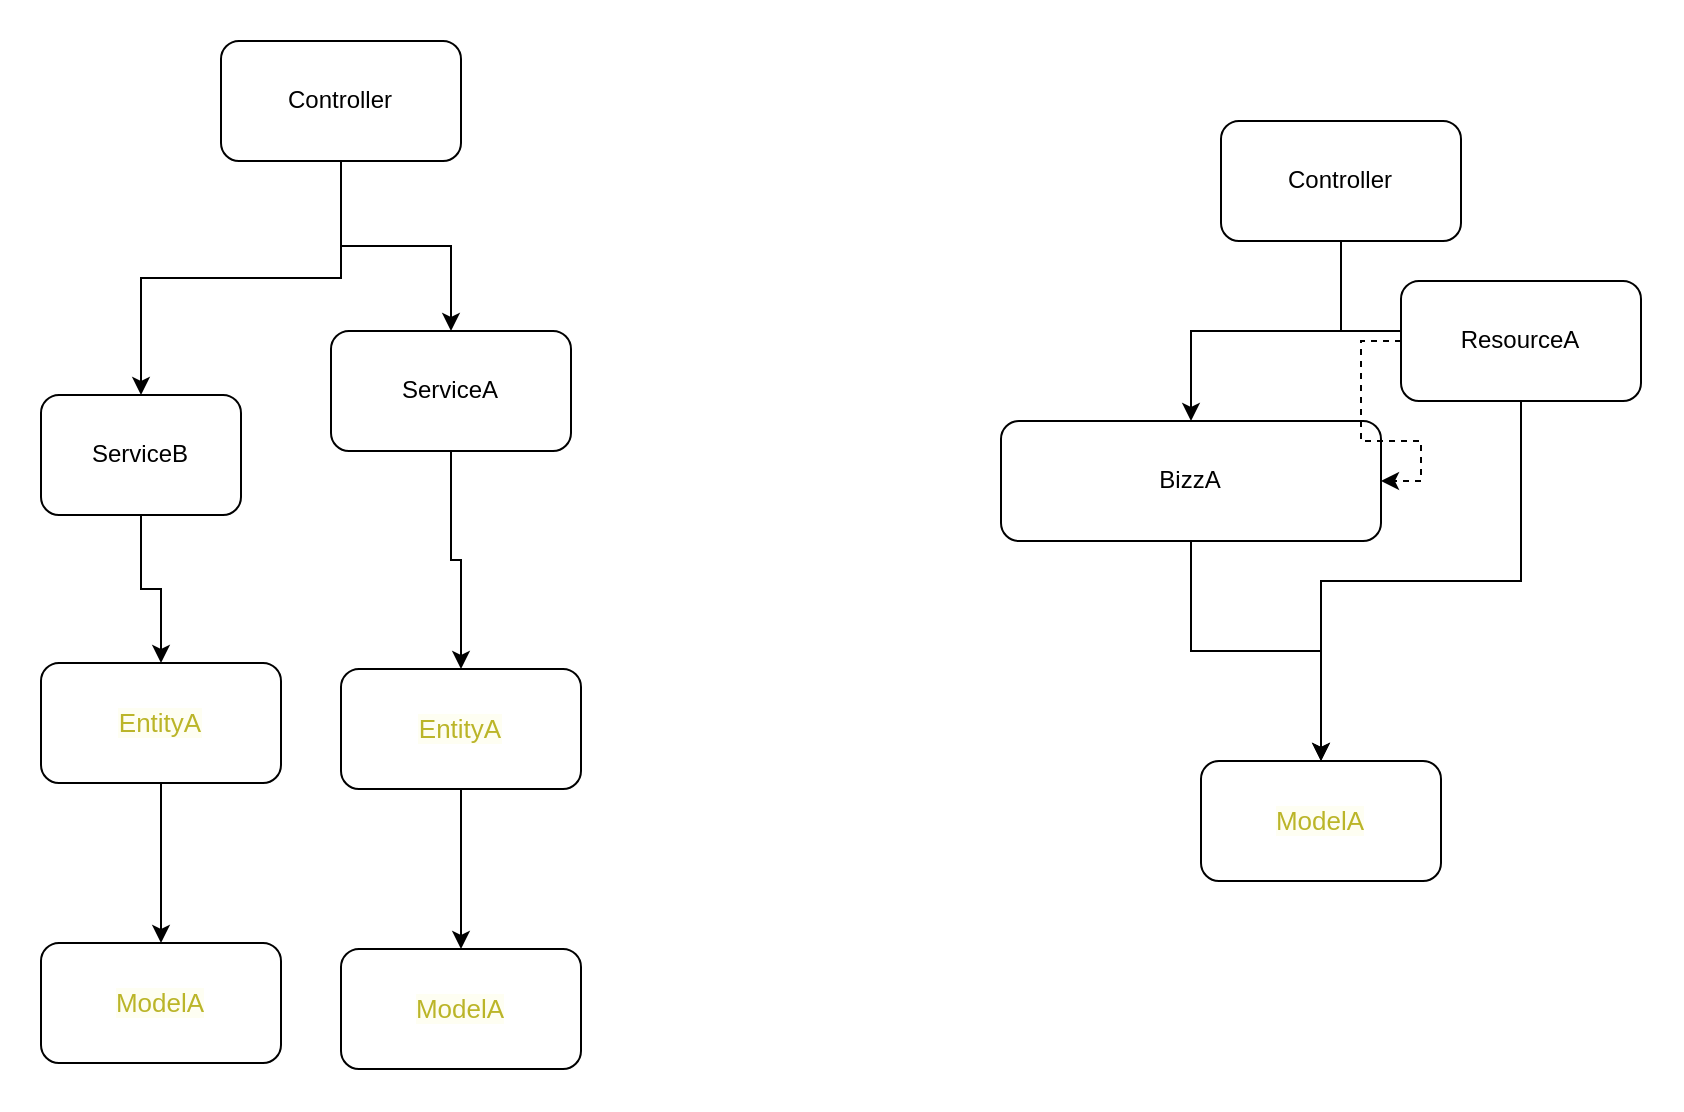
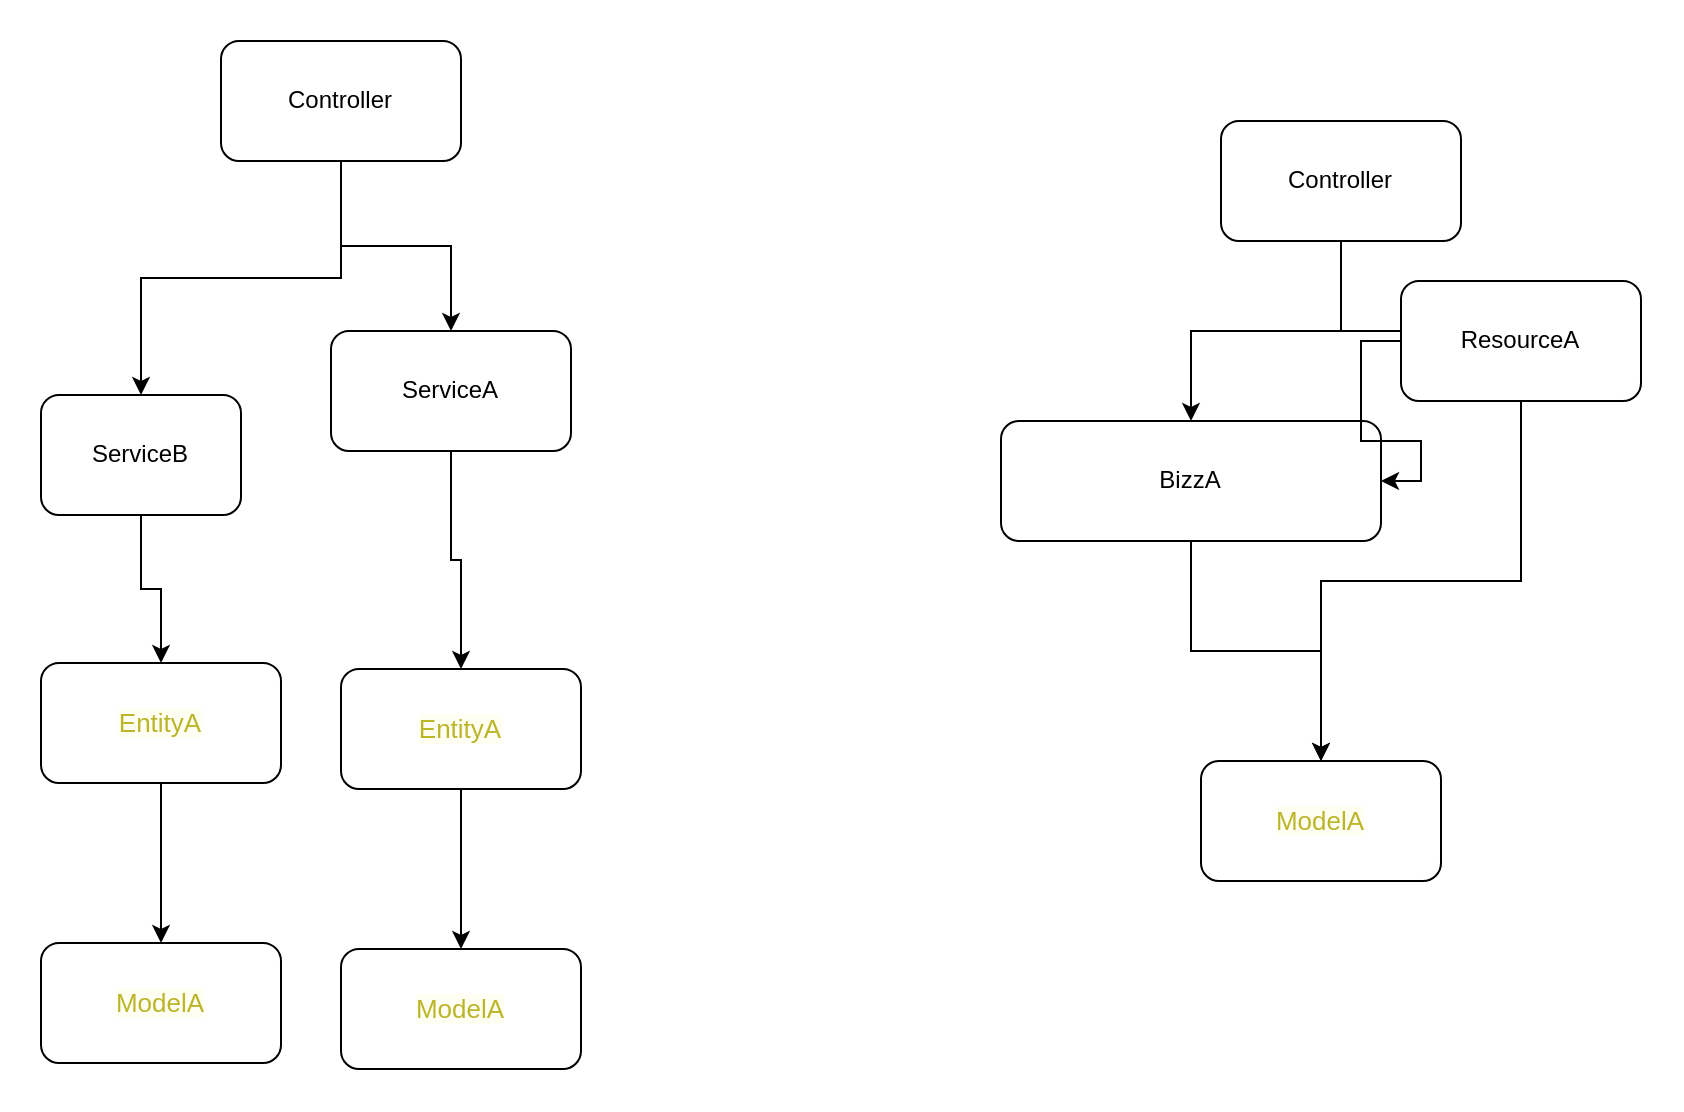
(1361, 437) -> (1361, 437)
